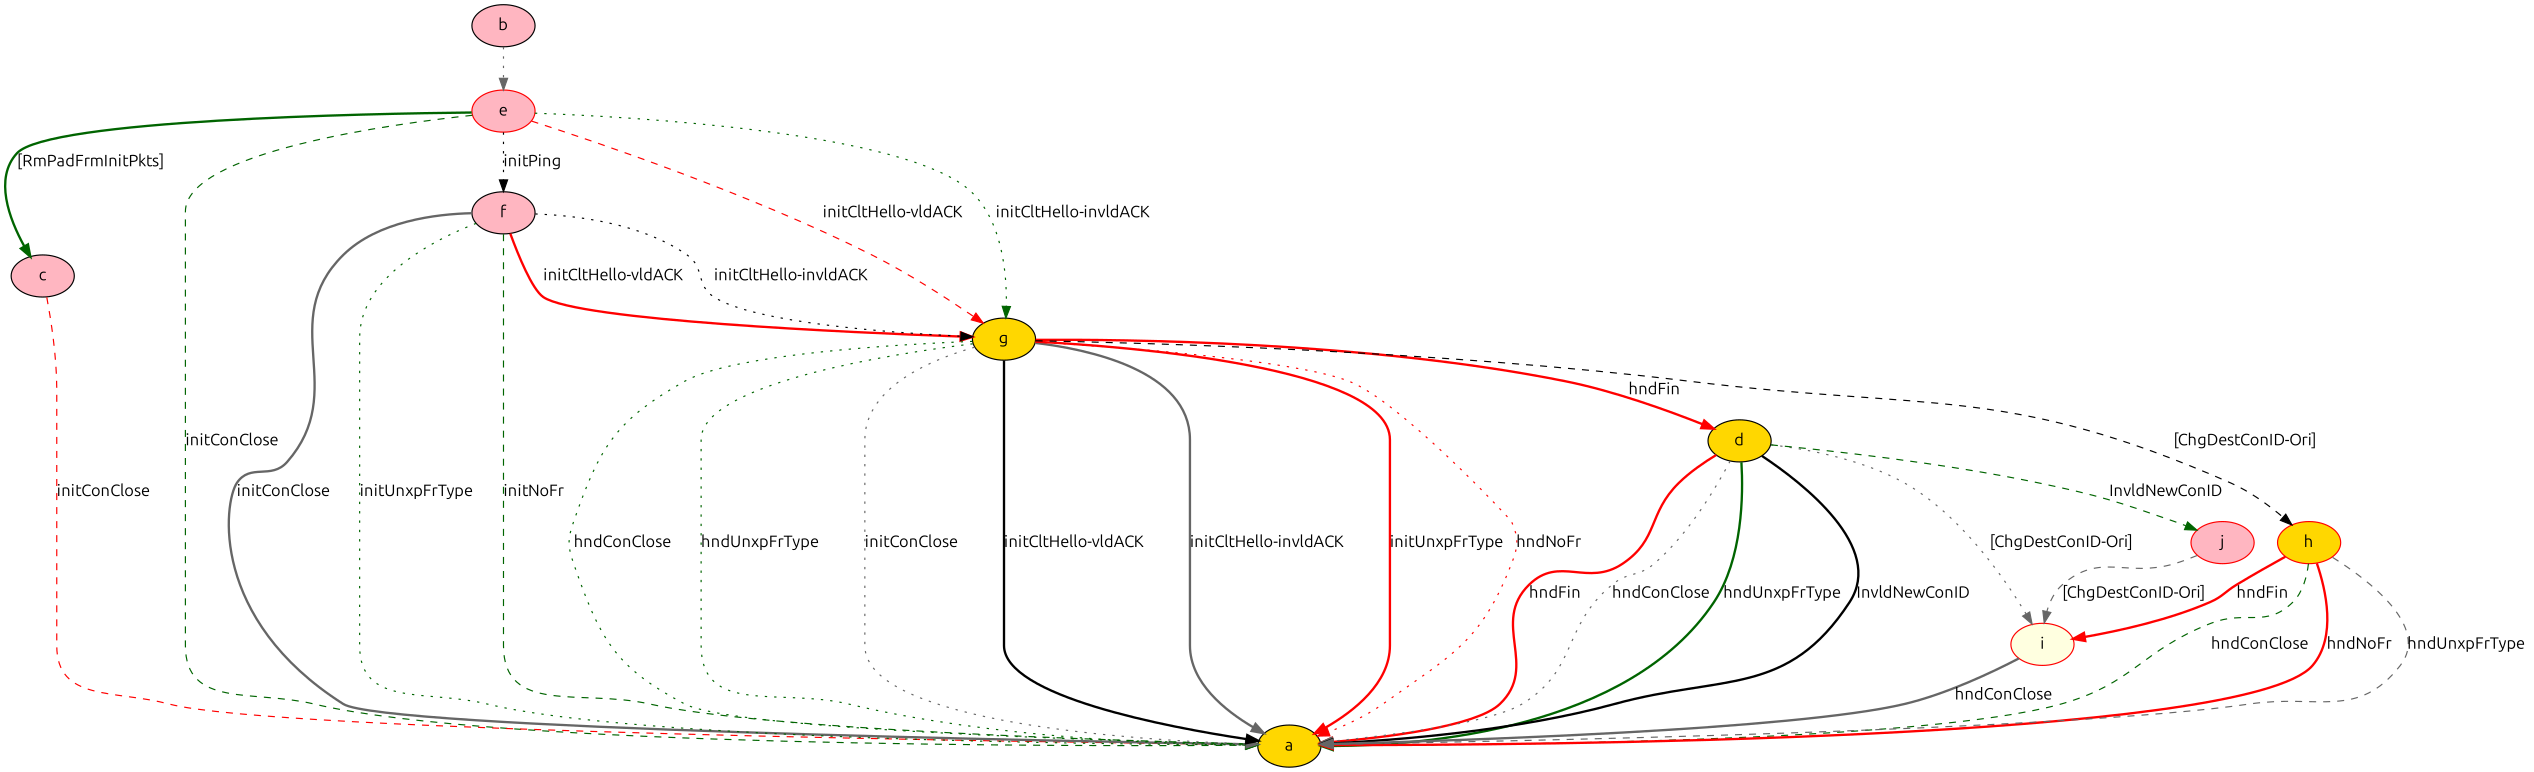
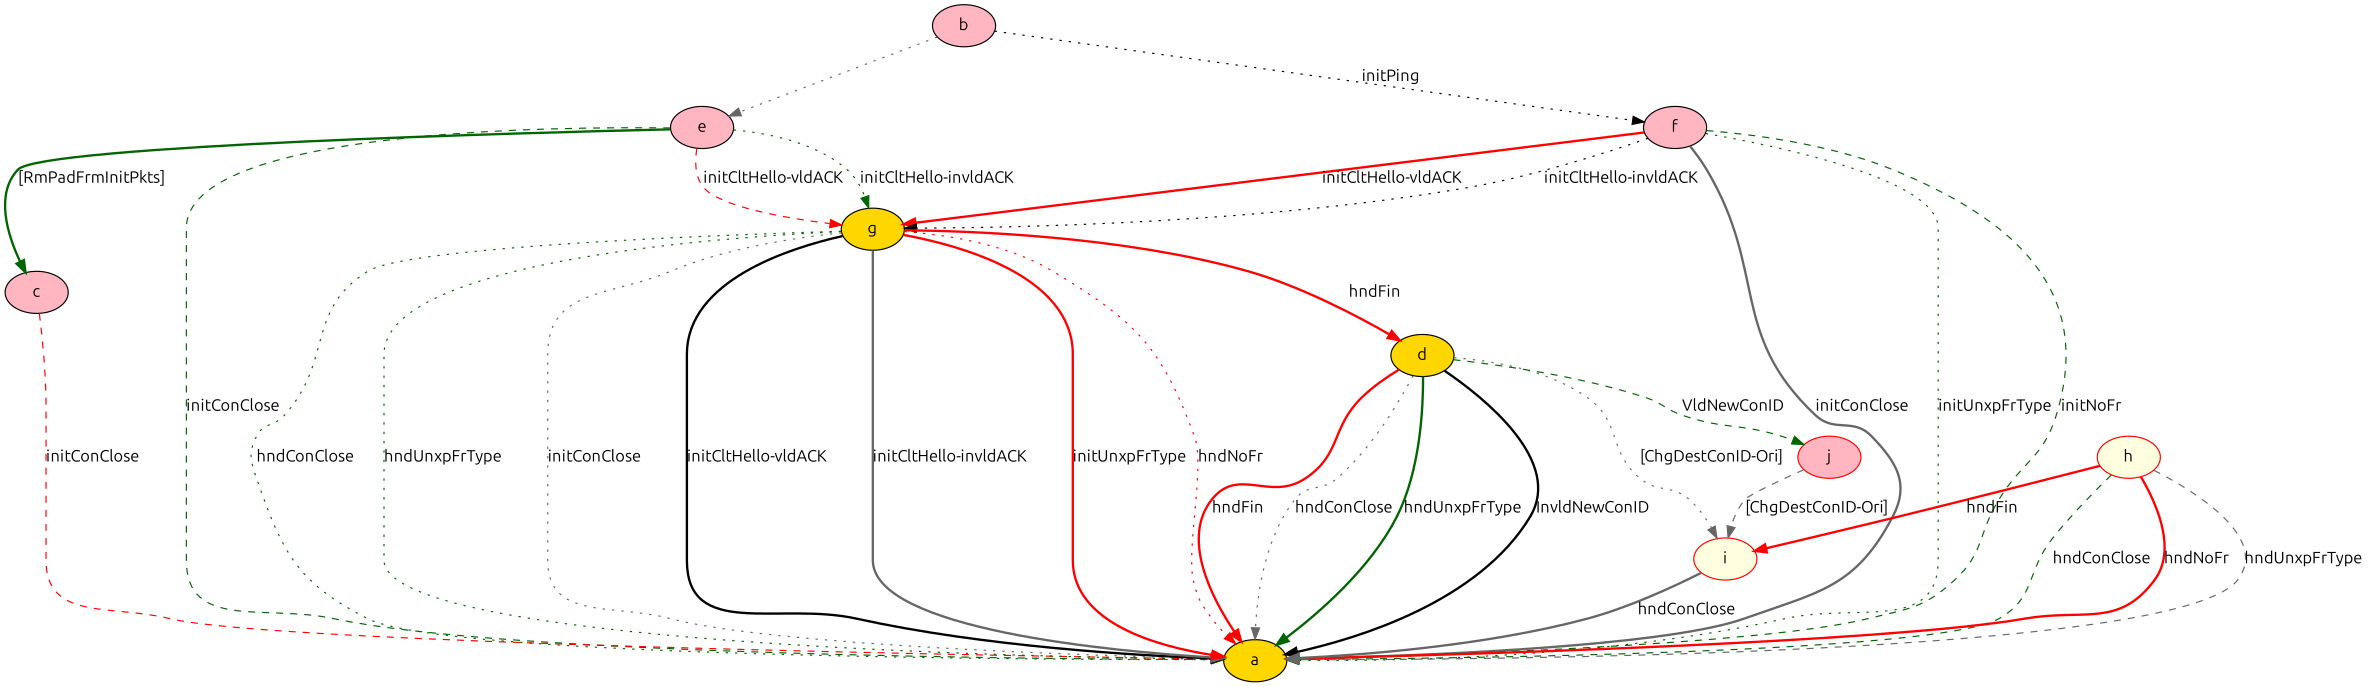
(503, 111) -> (702, 127)
(503, 156) -> (1314, 76)
(1670, 379) -> none
(2168, 492) -> (1735, 406)
(2309, 543) -> (2129, 457)
